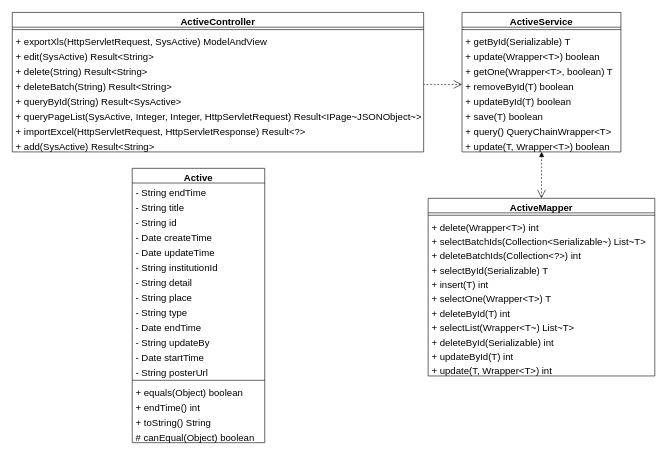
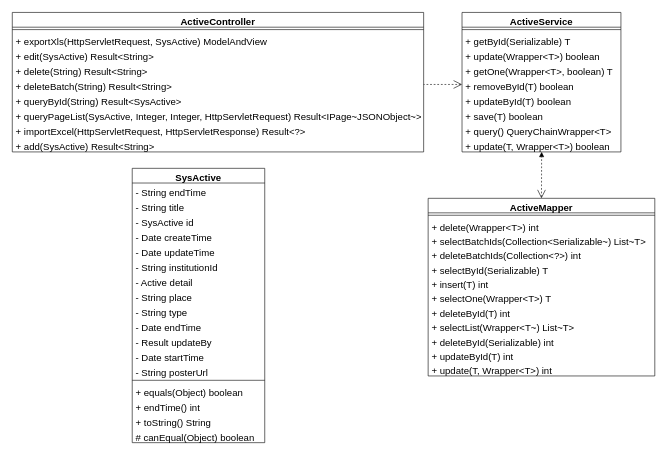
(198, 178) -> (198, 178)
(160, 223) -> (168, 223)
(170, 283) -> (170, 283)
(178, 343) -> (178, 343)
